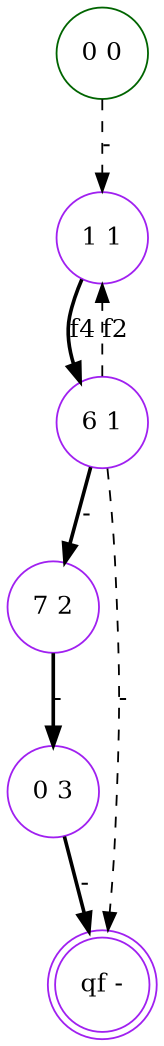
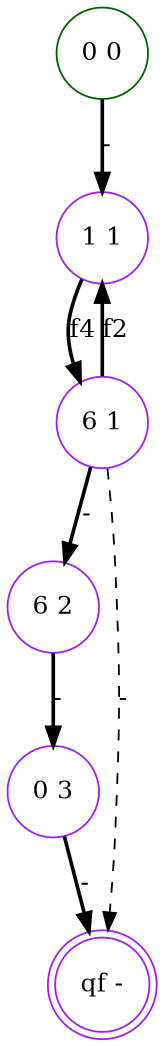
(102, 136) -> (102, 136)
(102, 339) -> (102, 339)
(53, 607) -> (53, 607)
